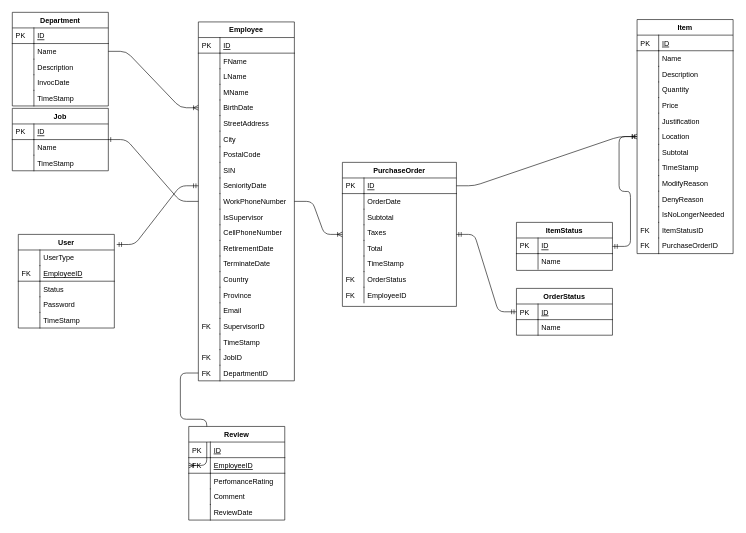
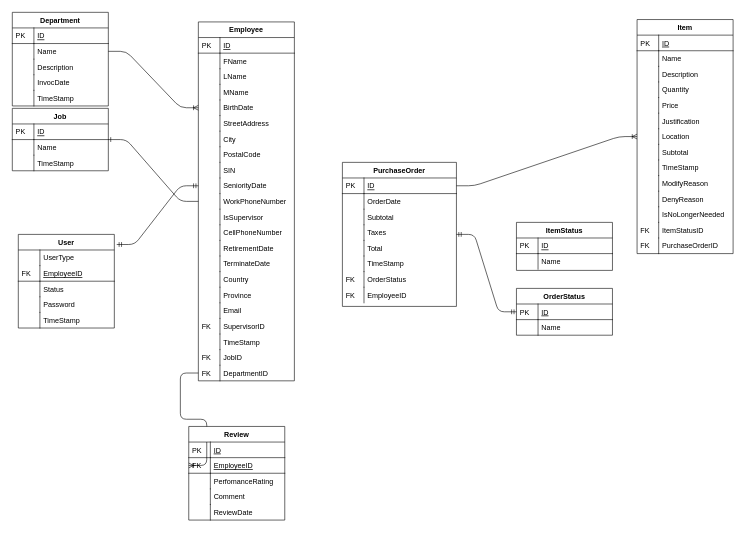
(318, 217) -> none
(630, 217) -> none
